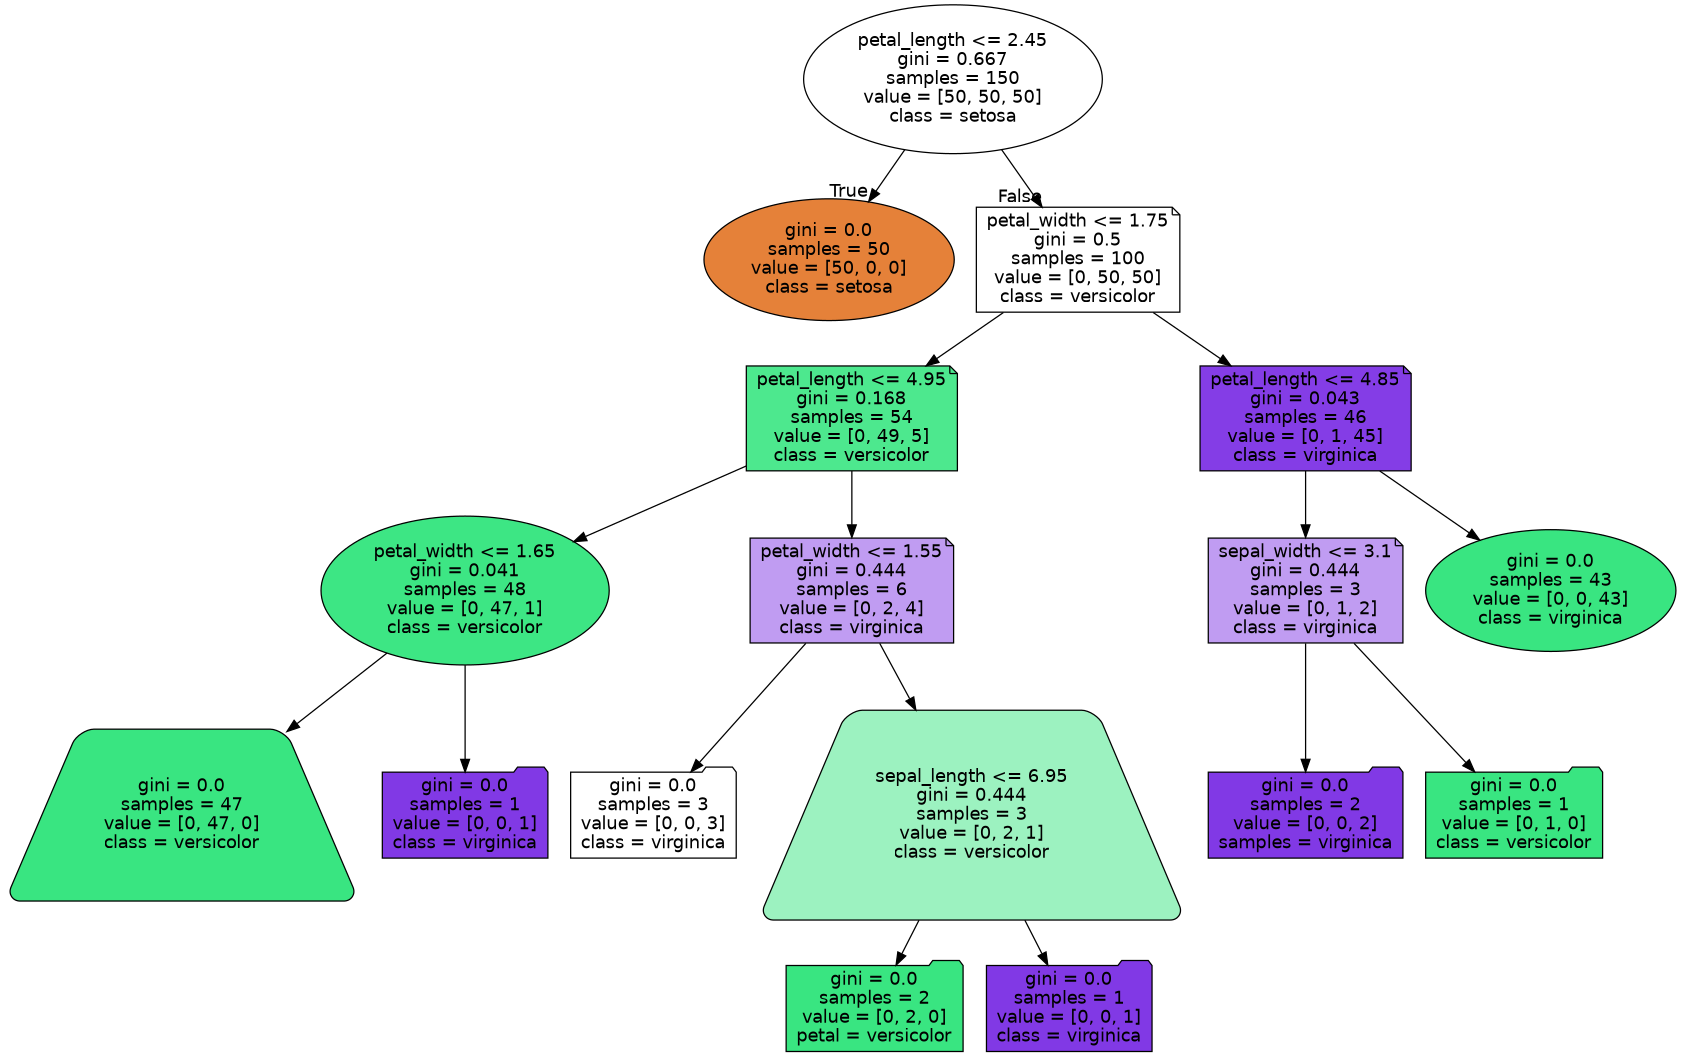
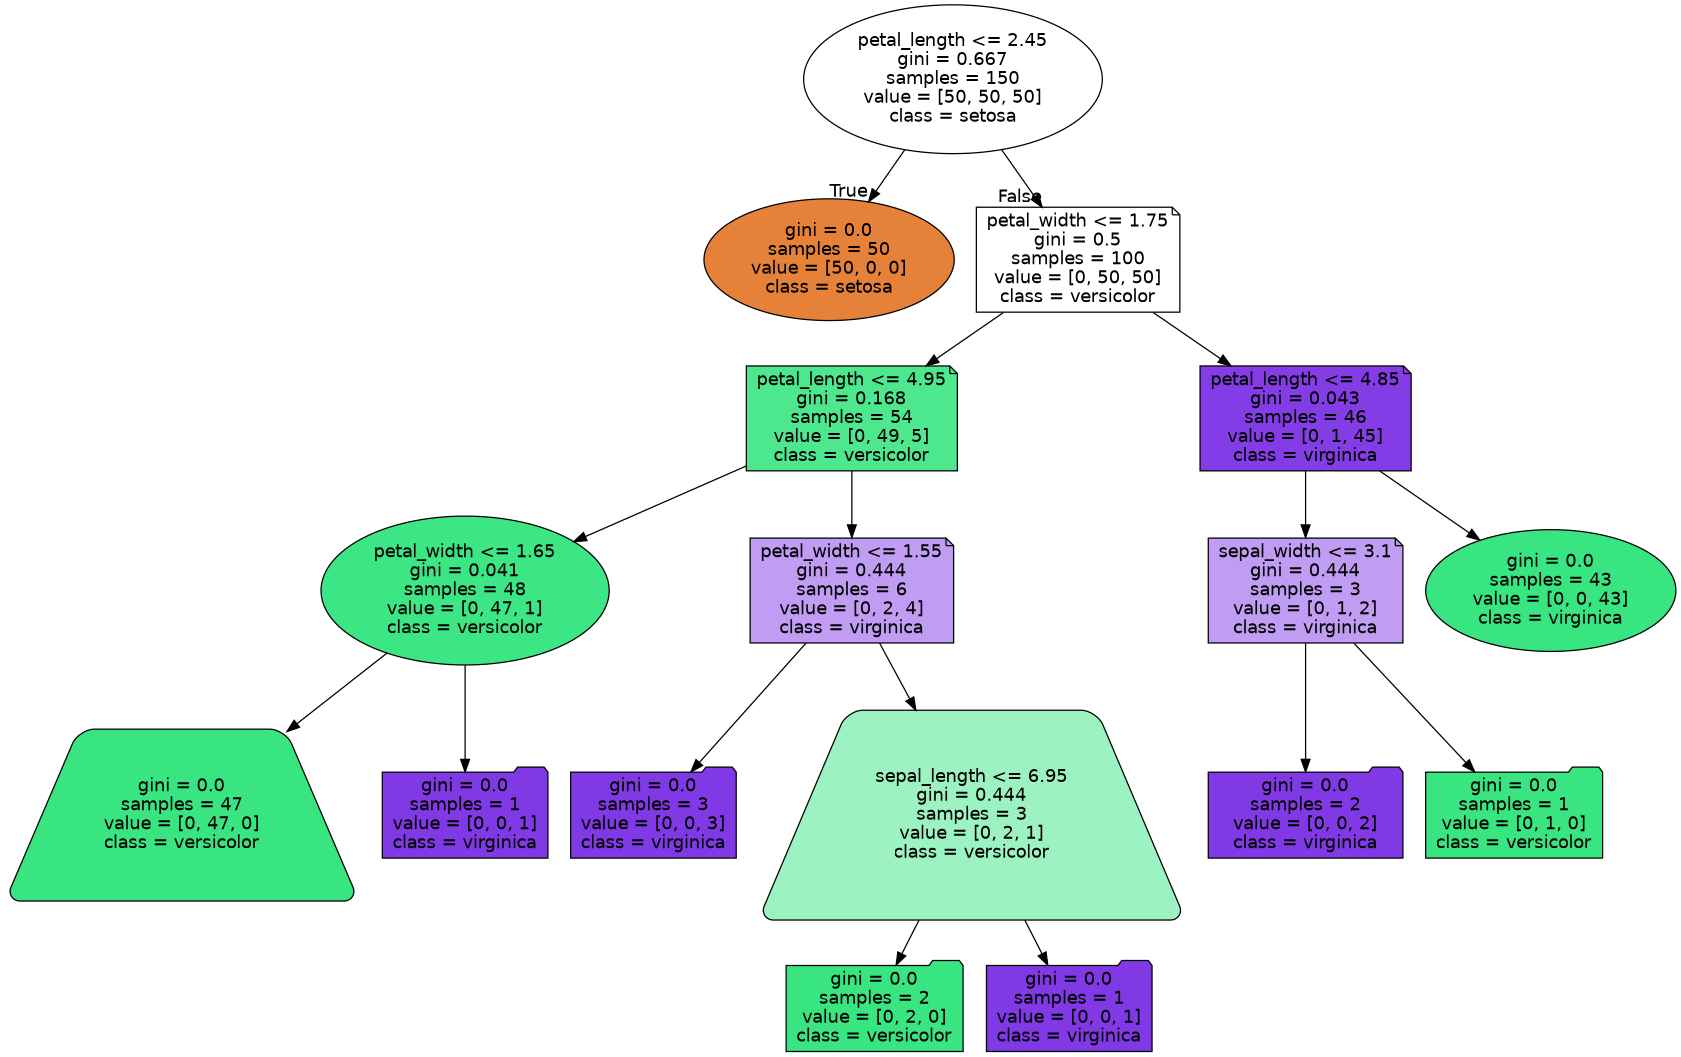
(653, 815) -> (653, 815)
(1306, 815) -> (1306, 815)
(875, 1008) -> (875, 1008)
